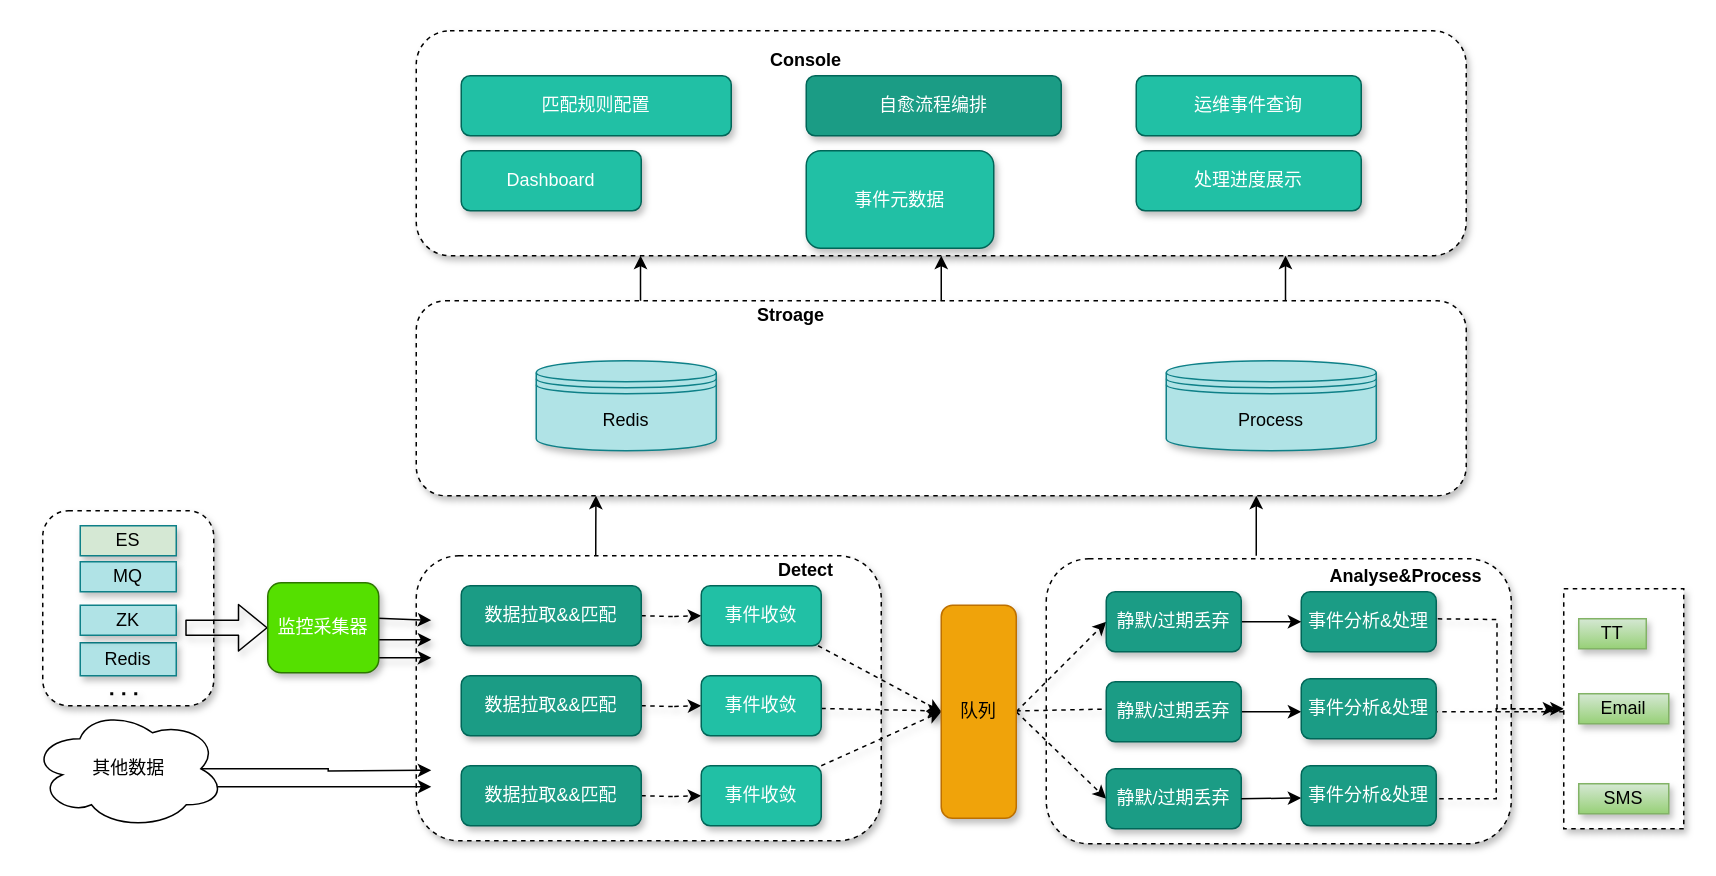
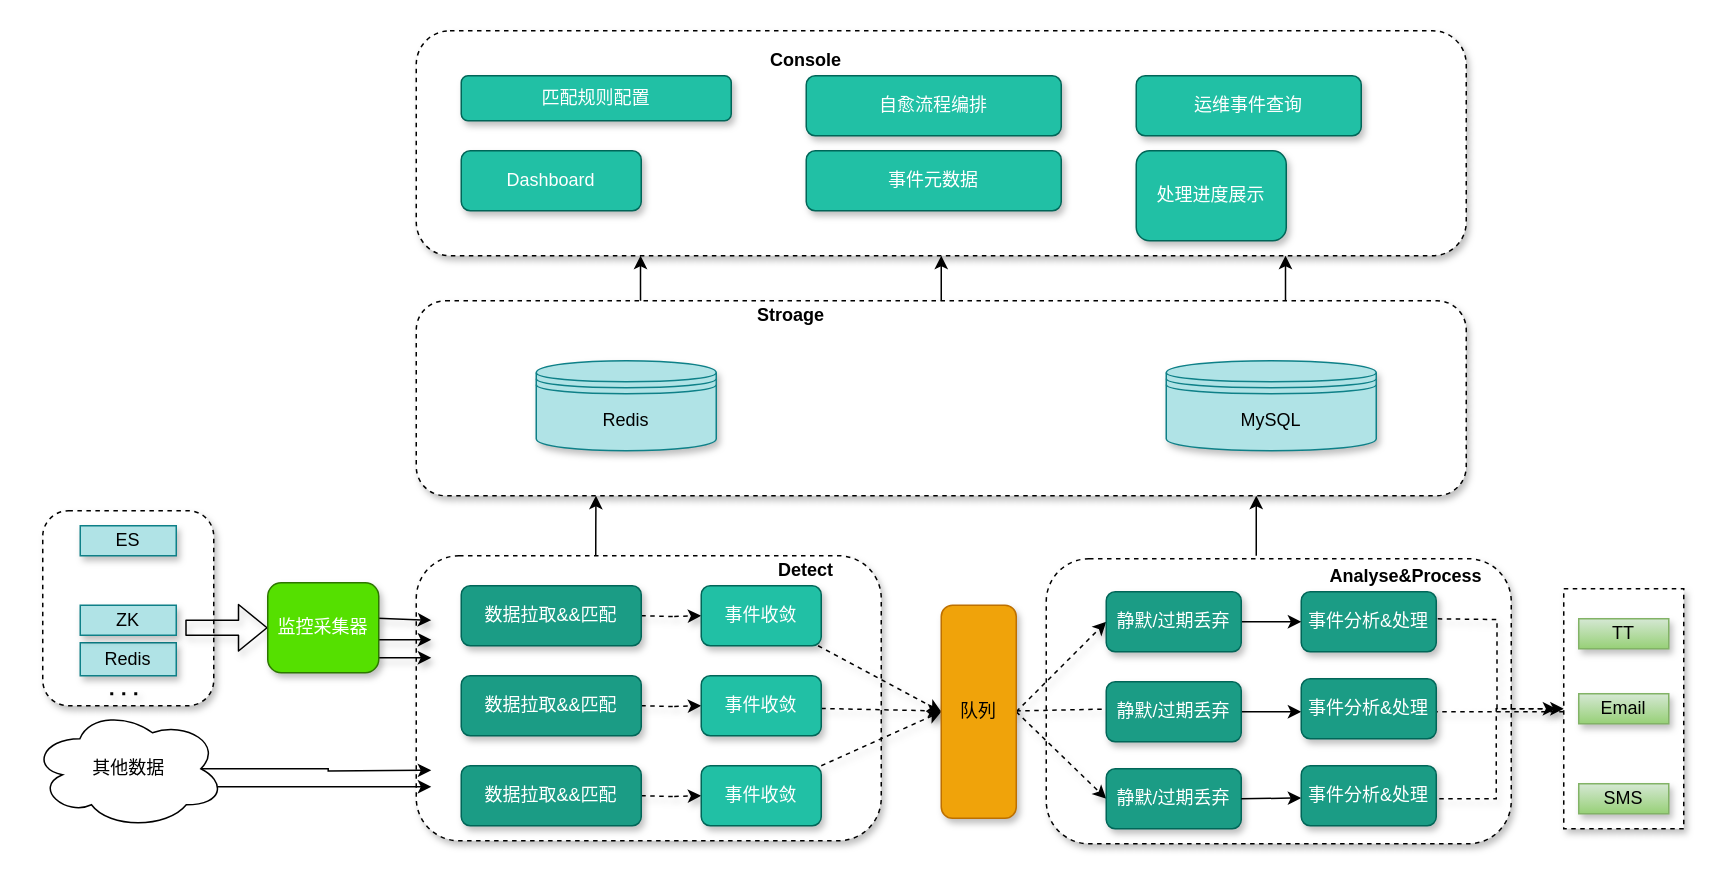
(596, 106) -> (596, 98)
(934, 106) -> (934, 106)
(1249, 181) -> (1211, 196)
(900, 200) -> (934, 181)
(1271, 421) -> (1271, 421)
(128, 541) -> (128, 541)
(128, 577) -> none
(1613, 634) -> (1624, 634)
